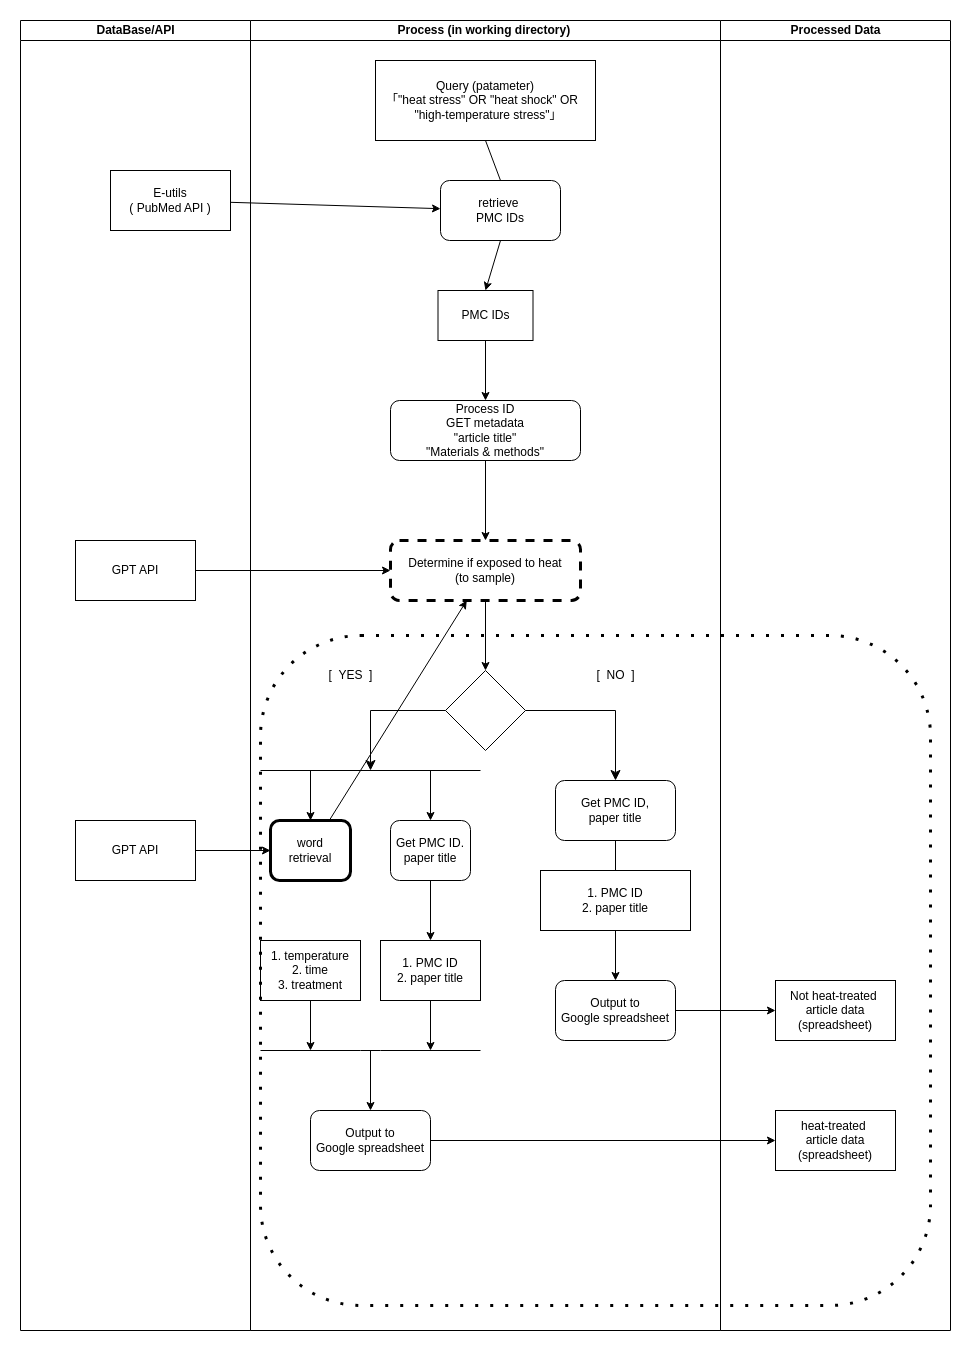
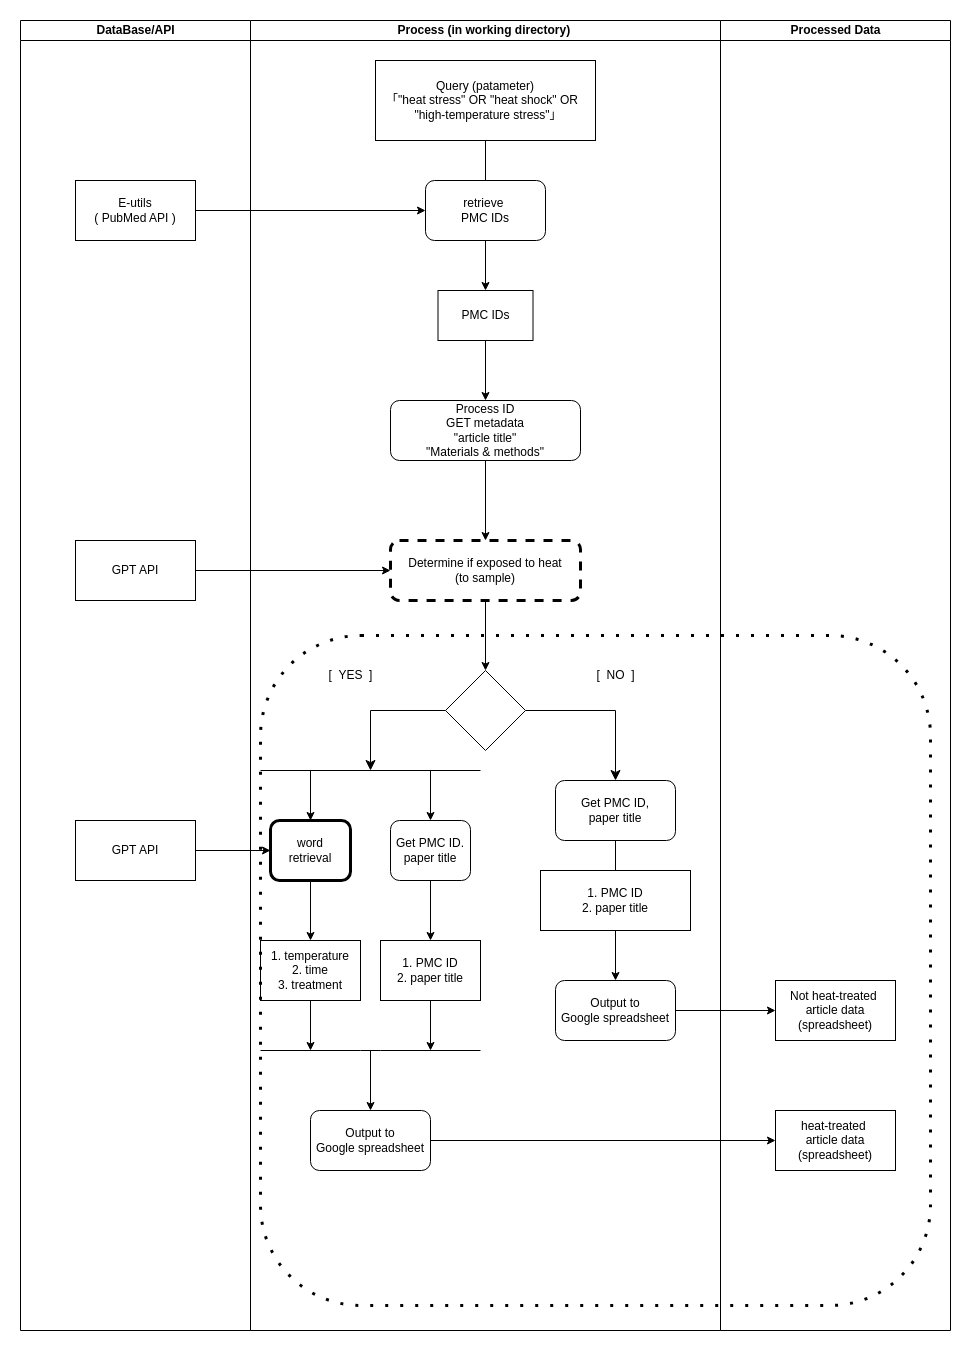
(171, 201) -> (136, 211)
(501, 211) -> (486, 211)
(396, 714) -> (311, 907)
